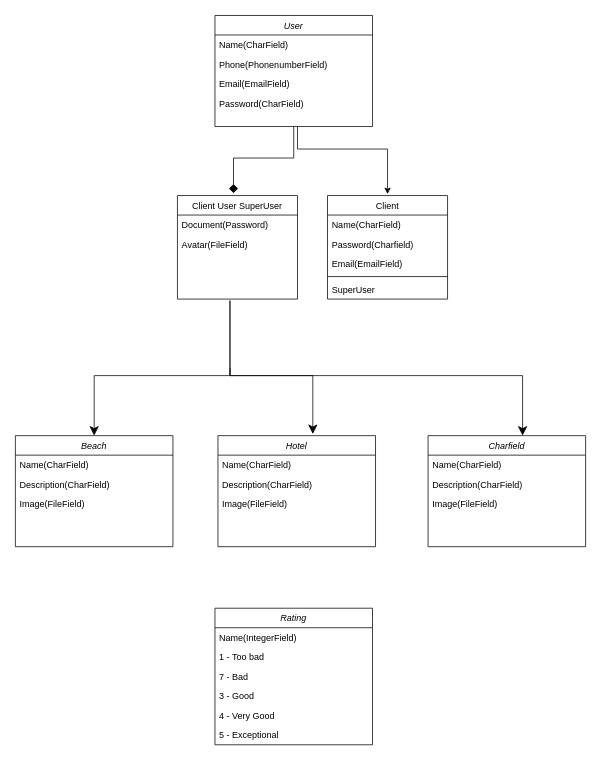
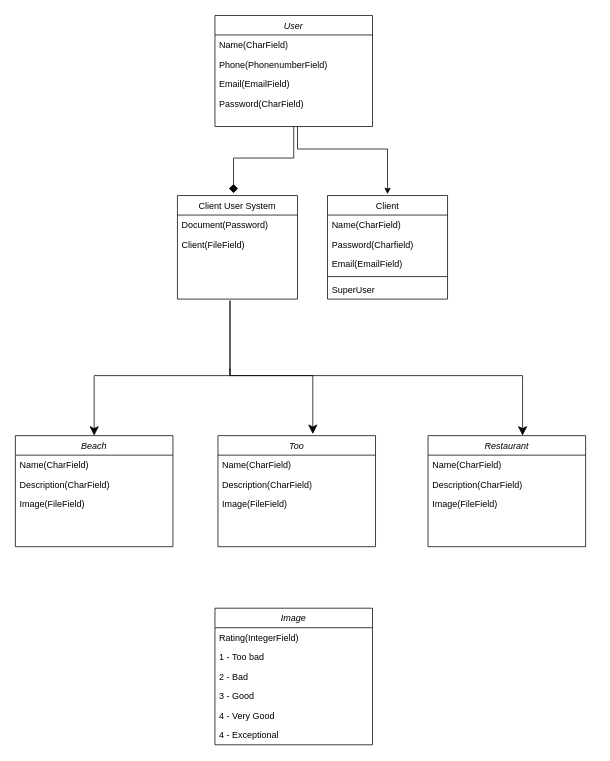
(237, 206) -> (237, 206)
(220, 245) -> (217, 245)
(296, 446) -> (296, 446)
(506, 446) -> (506, 446)
(293, 618) -> (293, 618)
(262, 638) -> (266, 638)
(234, 677) -> (234, 677)
(252, 735) -> (252, 735)
